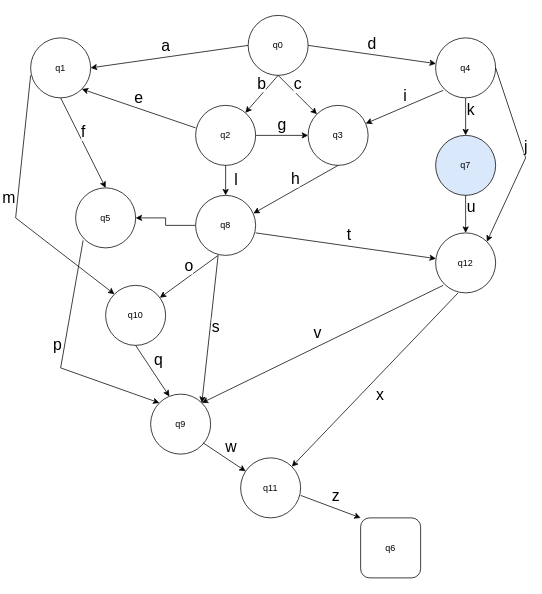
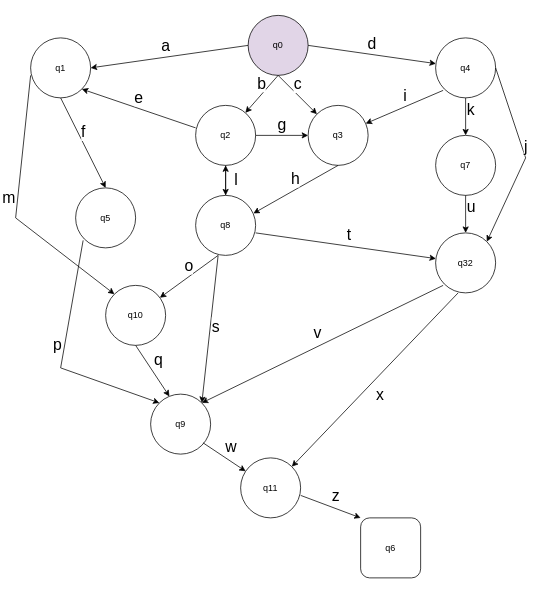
(278, 45) -> (278, 45)
(465, 165) -> (465, 165)
(176, 225) -> (225, 193)
(465, 263) -> (465, 263)
